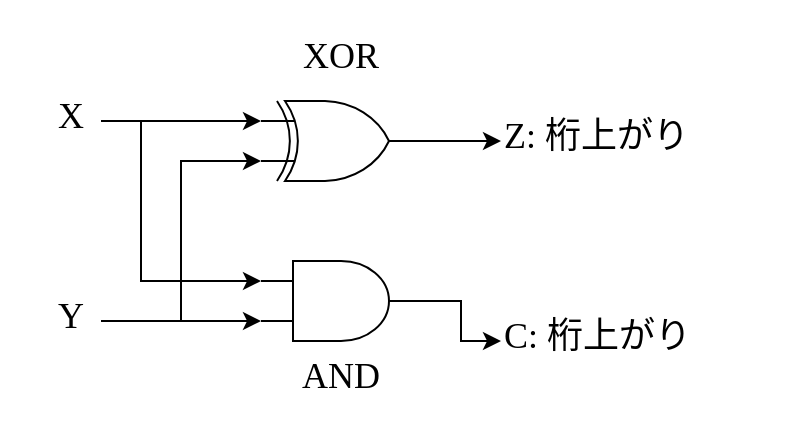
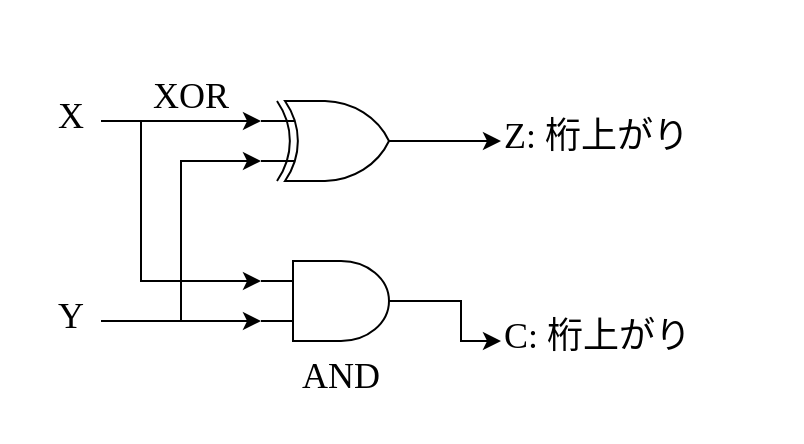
(341, 61) -> (191, 101)
